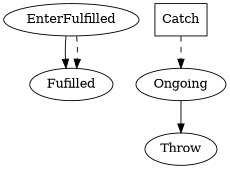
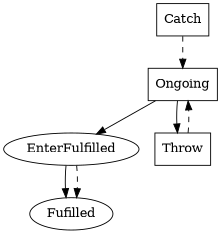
(181, 84) -> (183, 84)
none -> (130, 115)
none -> (189, 121)
(181, 149) -> (183, 149)
